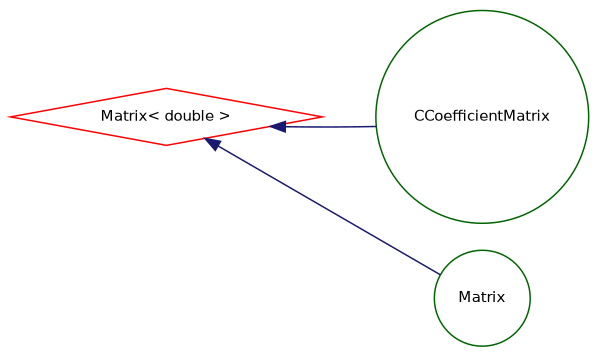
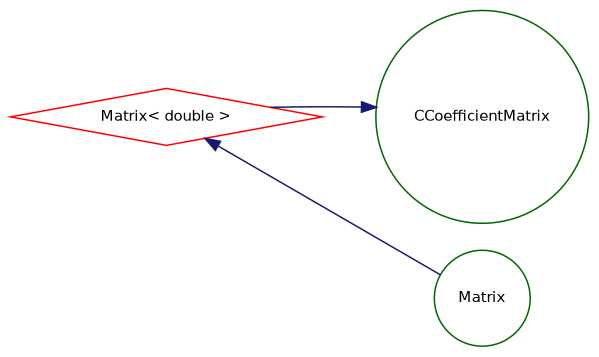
(331, 127) -> (316, 107)
